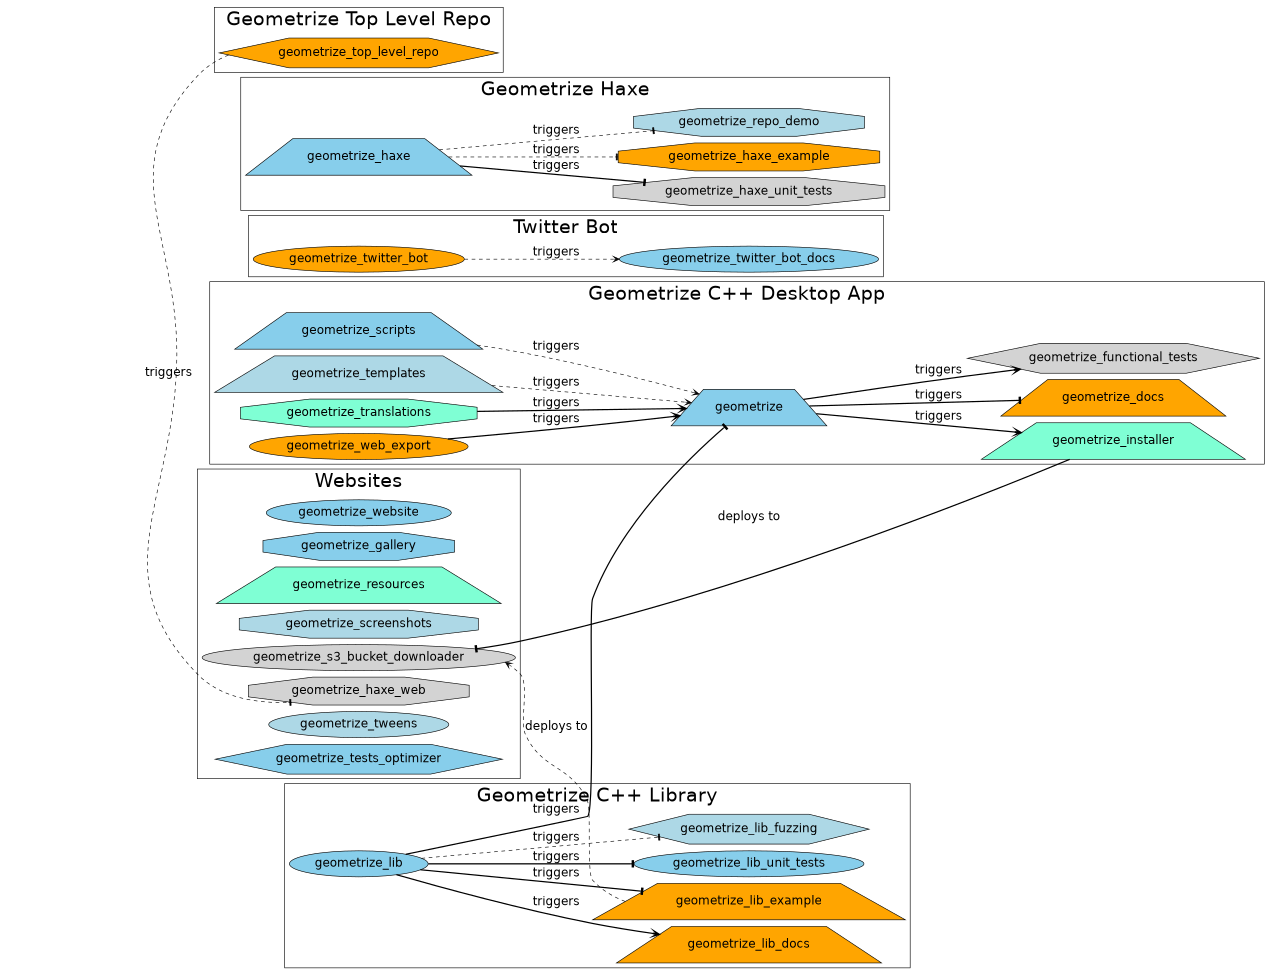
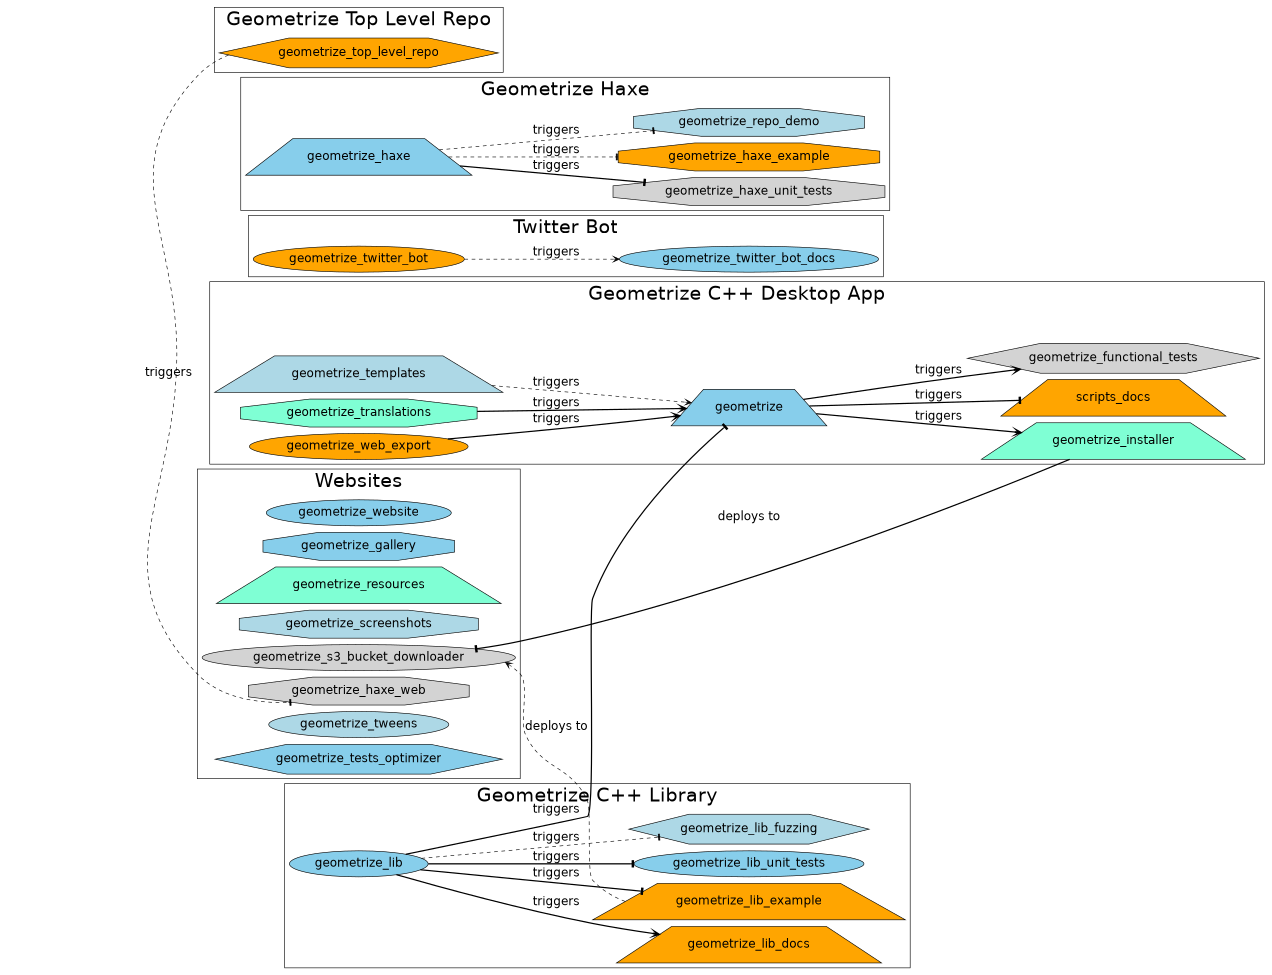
(359, 331) -> none
(1113, 398) -> (1113, 398)
